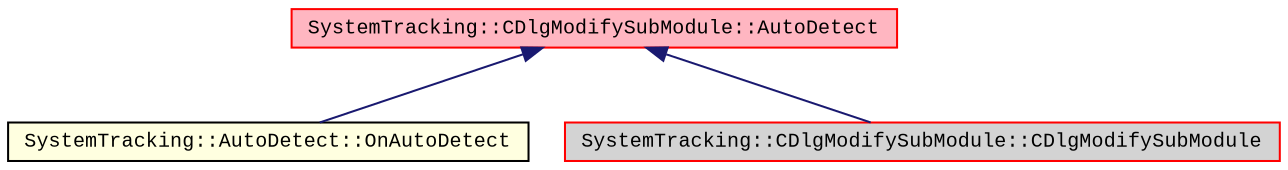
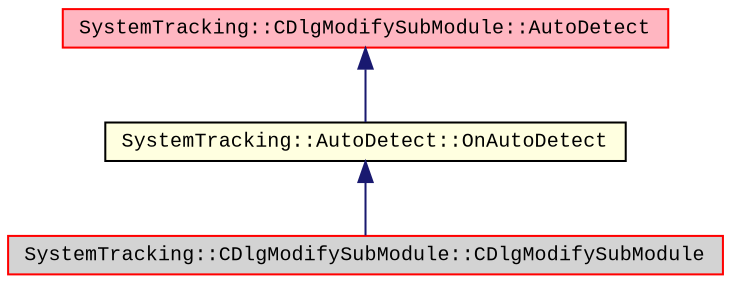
(768, 88) -> (366, 209)
